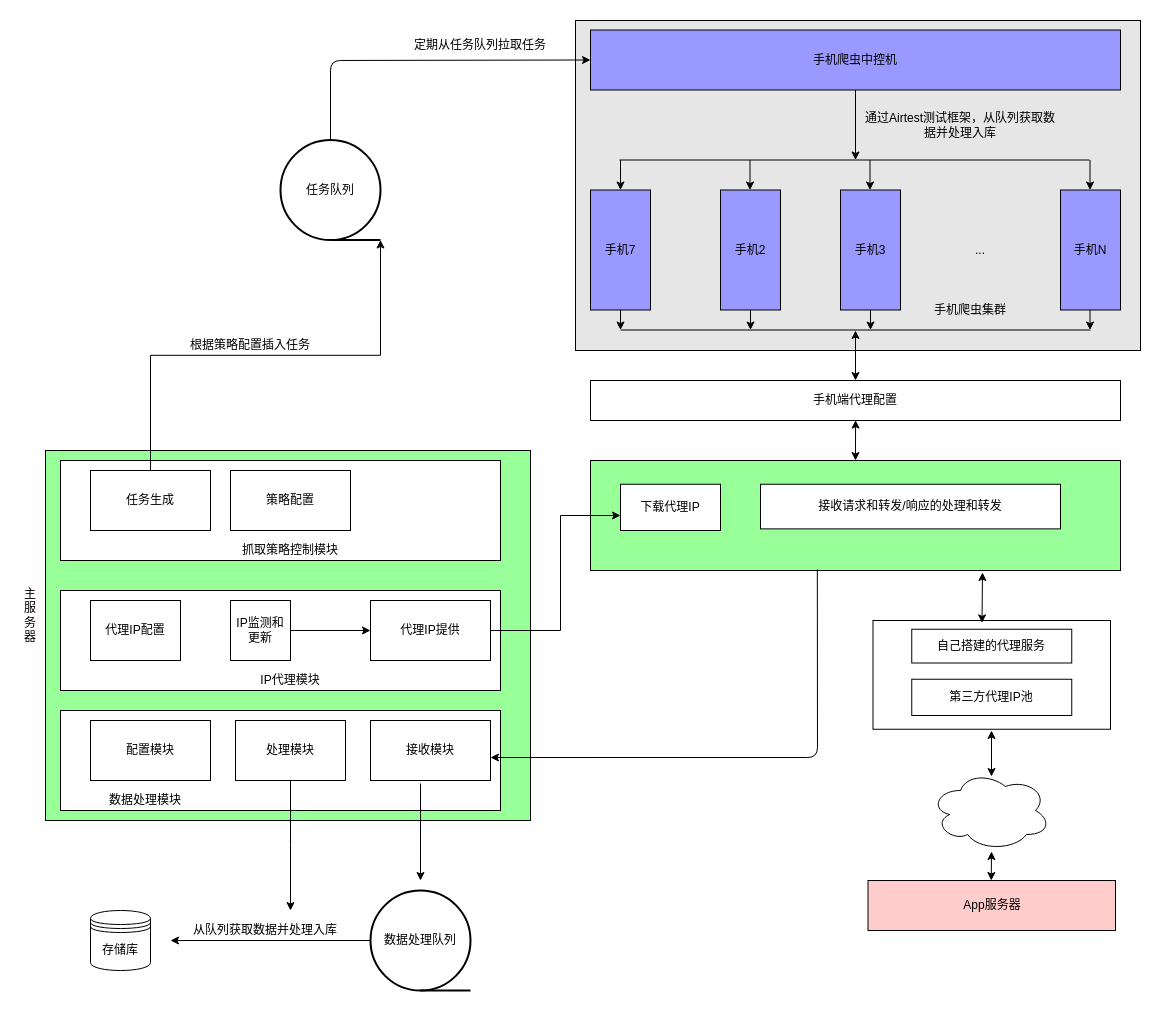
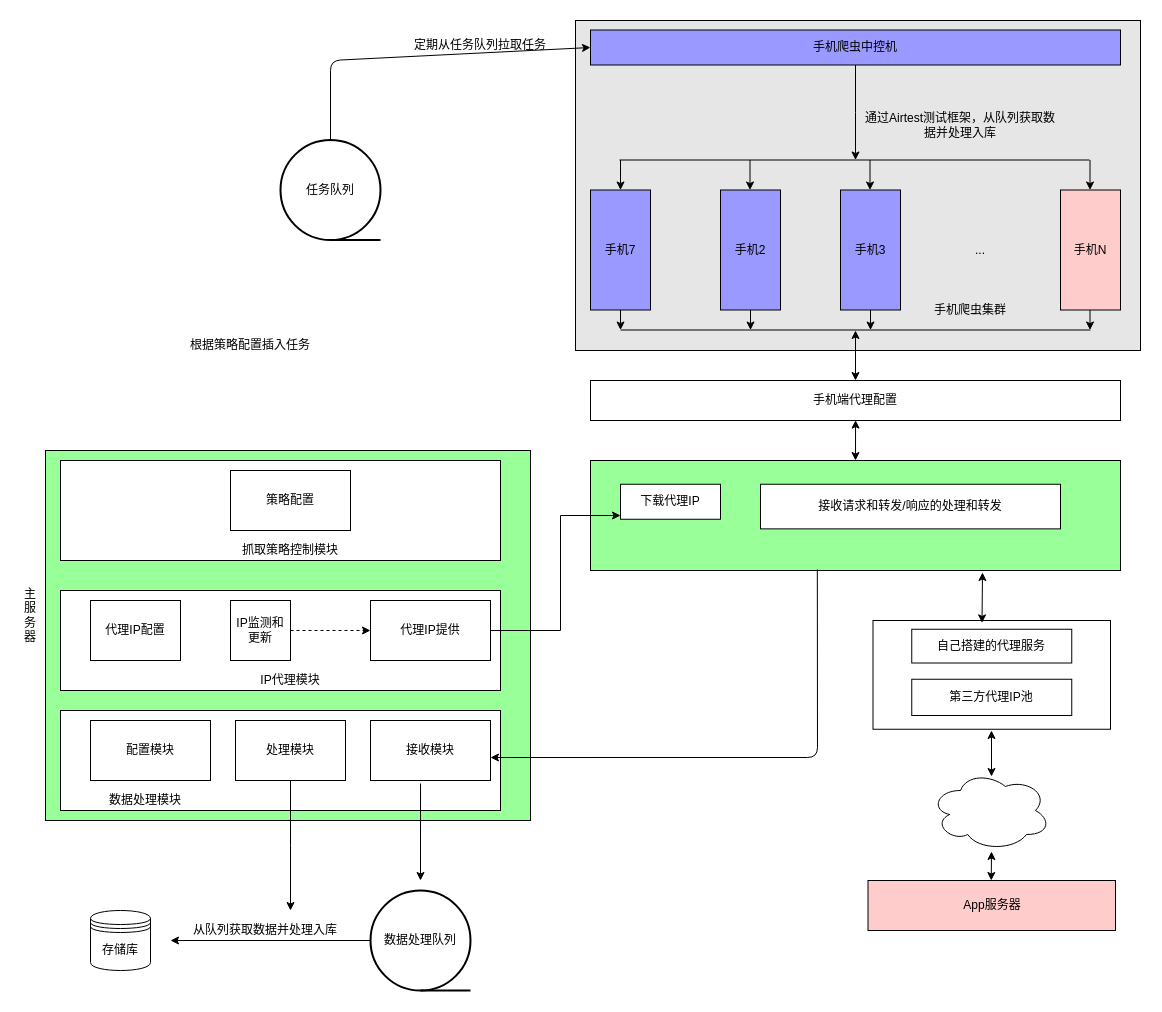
(856, 60) -> (856, 48)
(1091, 250) -> (1091, 250)
(262, 355) -> none
(151, 501) -> none
(671, 507) -> (671, 502)
(328, 631) -> (328, 631)
